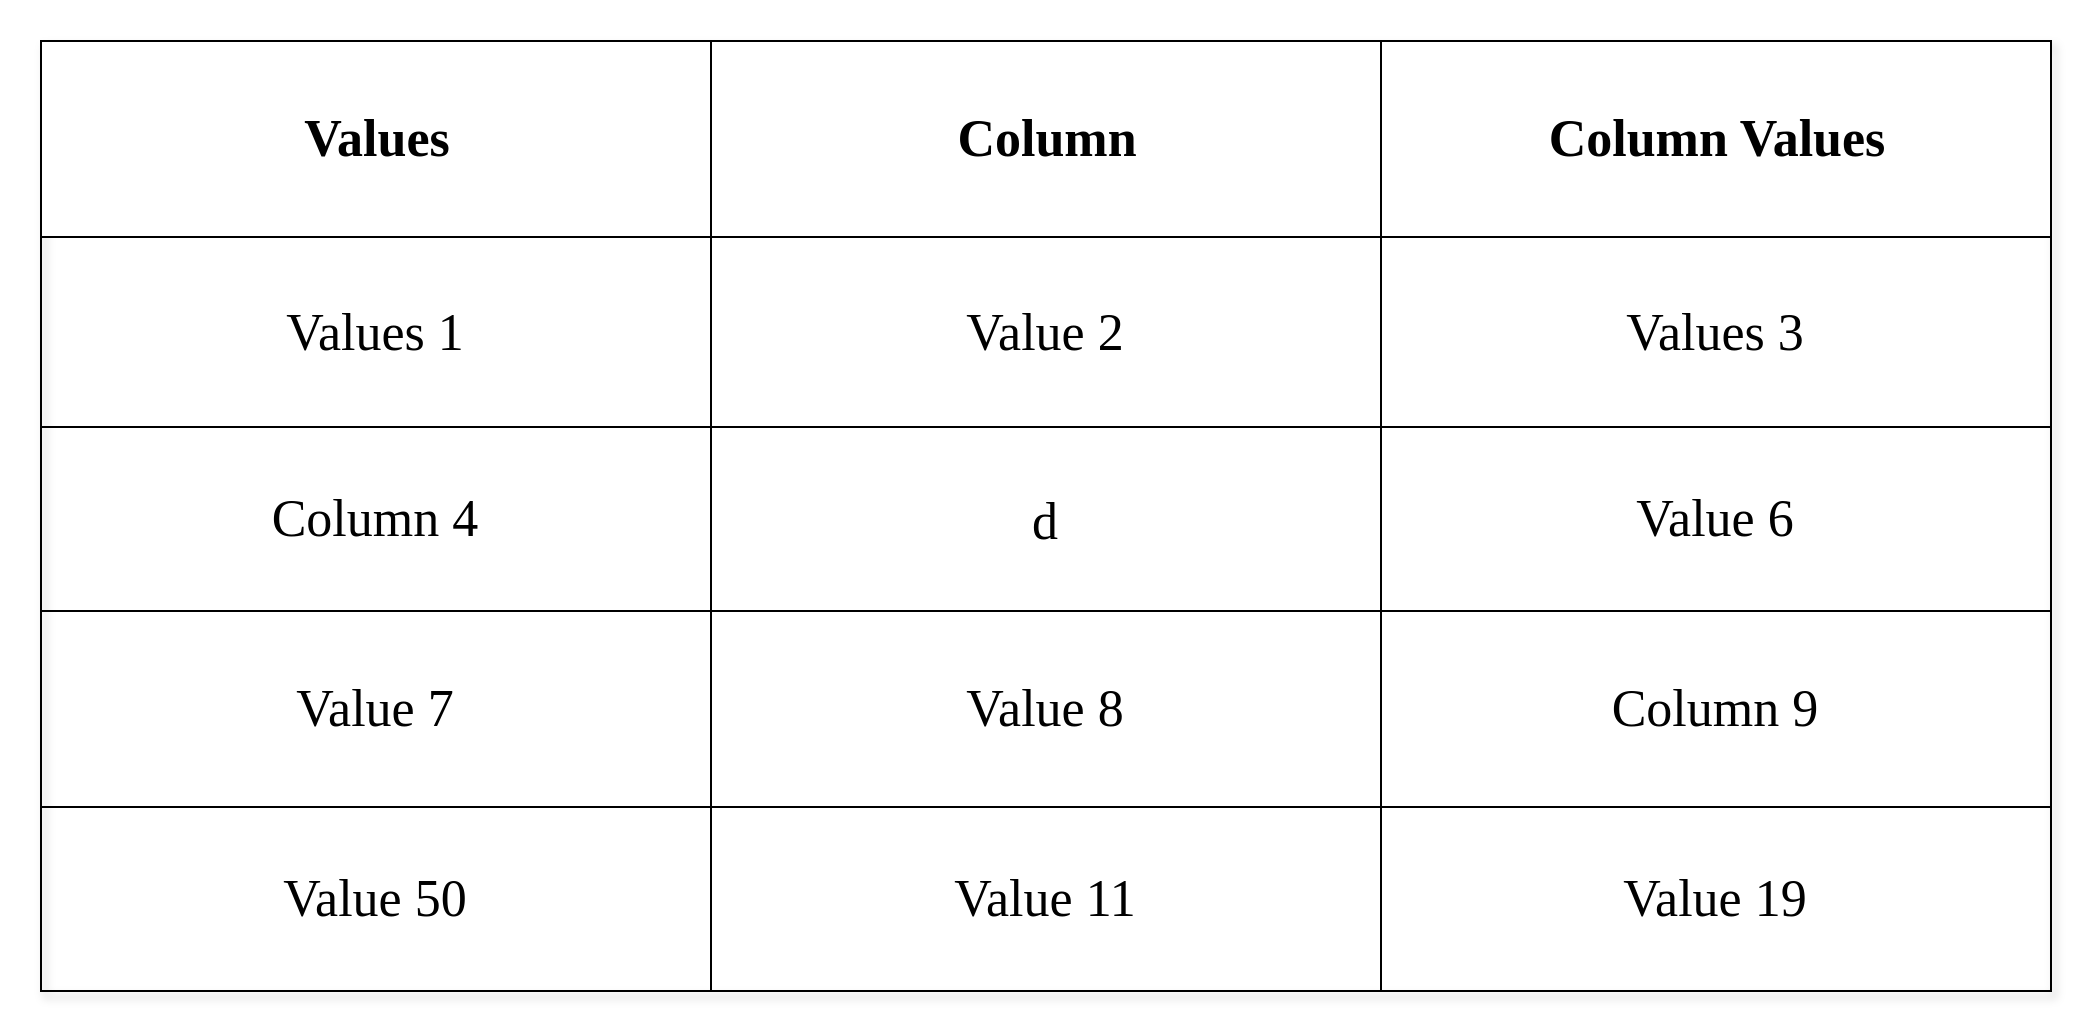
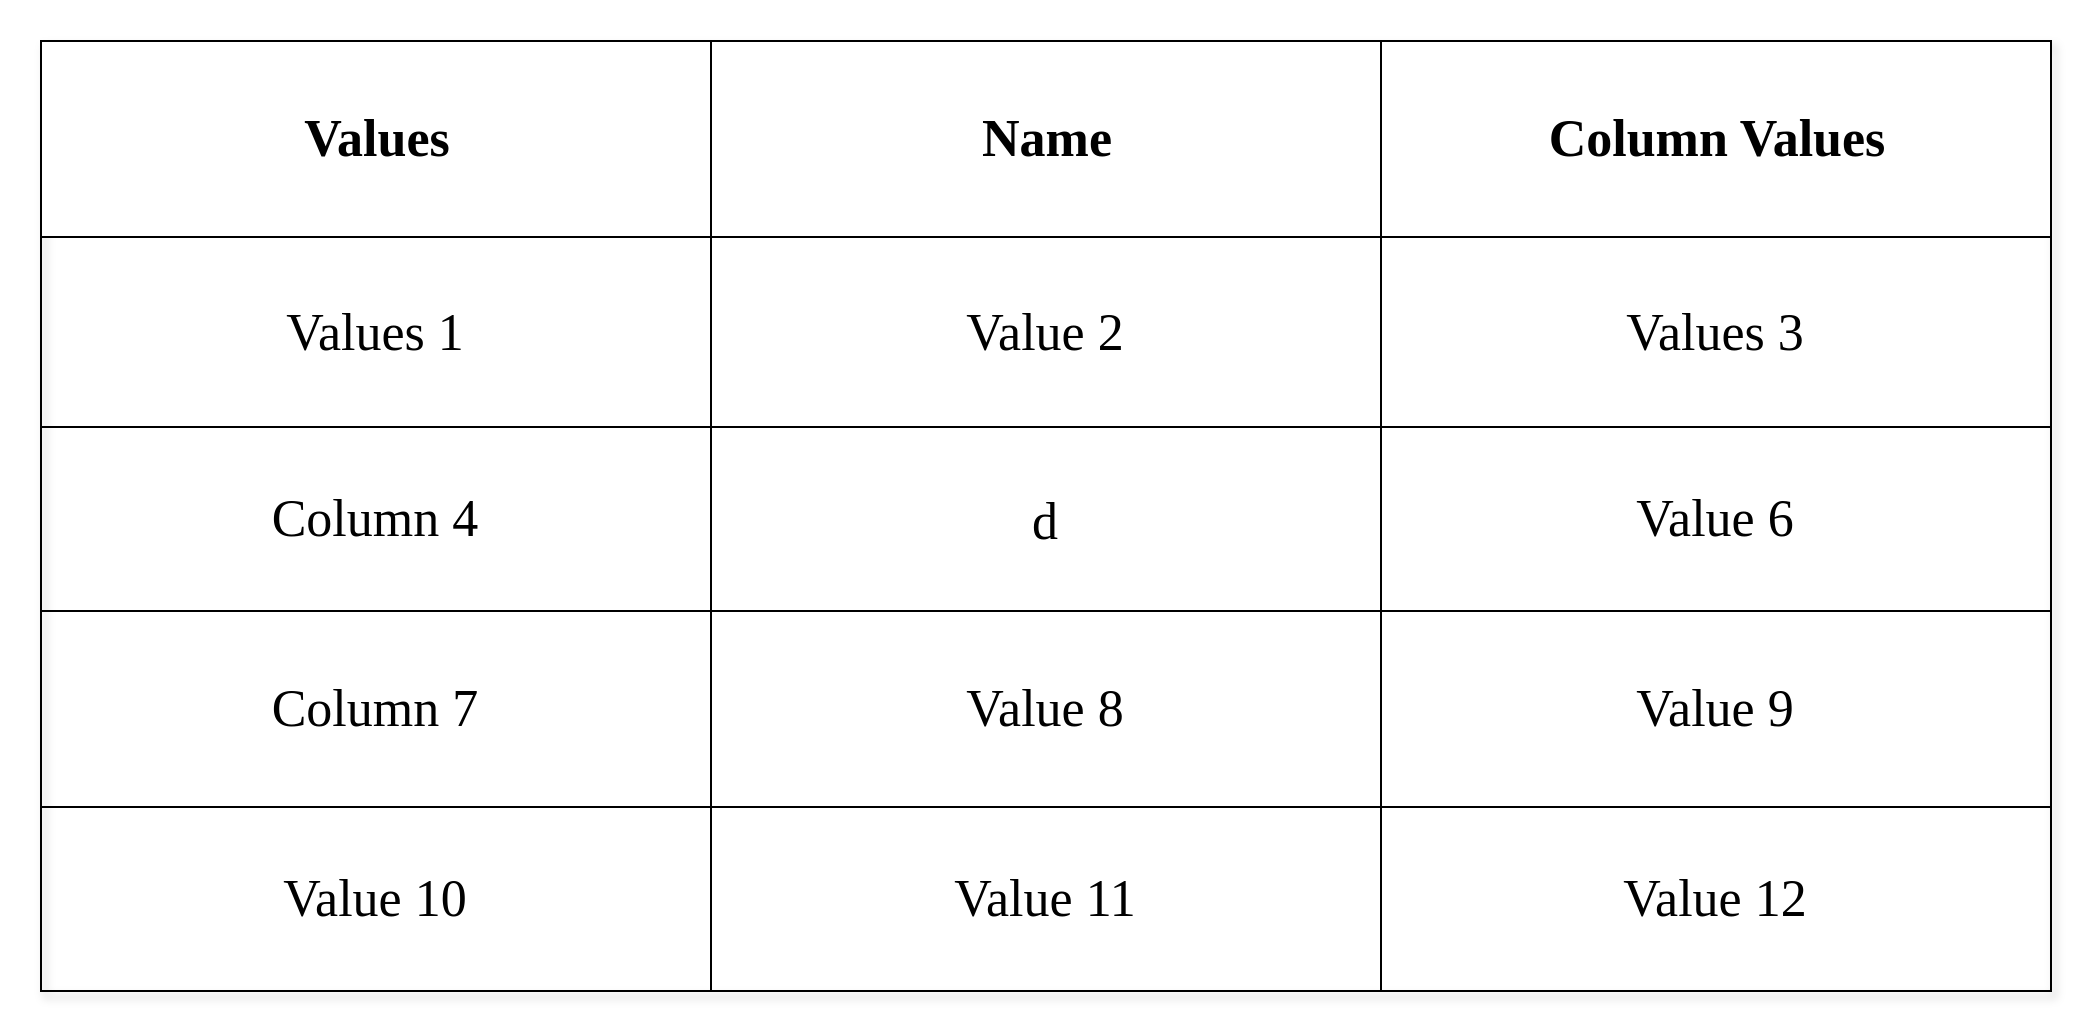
(1048, 139) -> (1048, 139)
(376, 709) -> (376, 709)
(1716, 709) -> (1716, 709)
(376, 899) -> (376, 899)
(1716, 899) -> (1716, 899)
